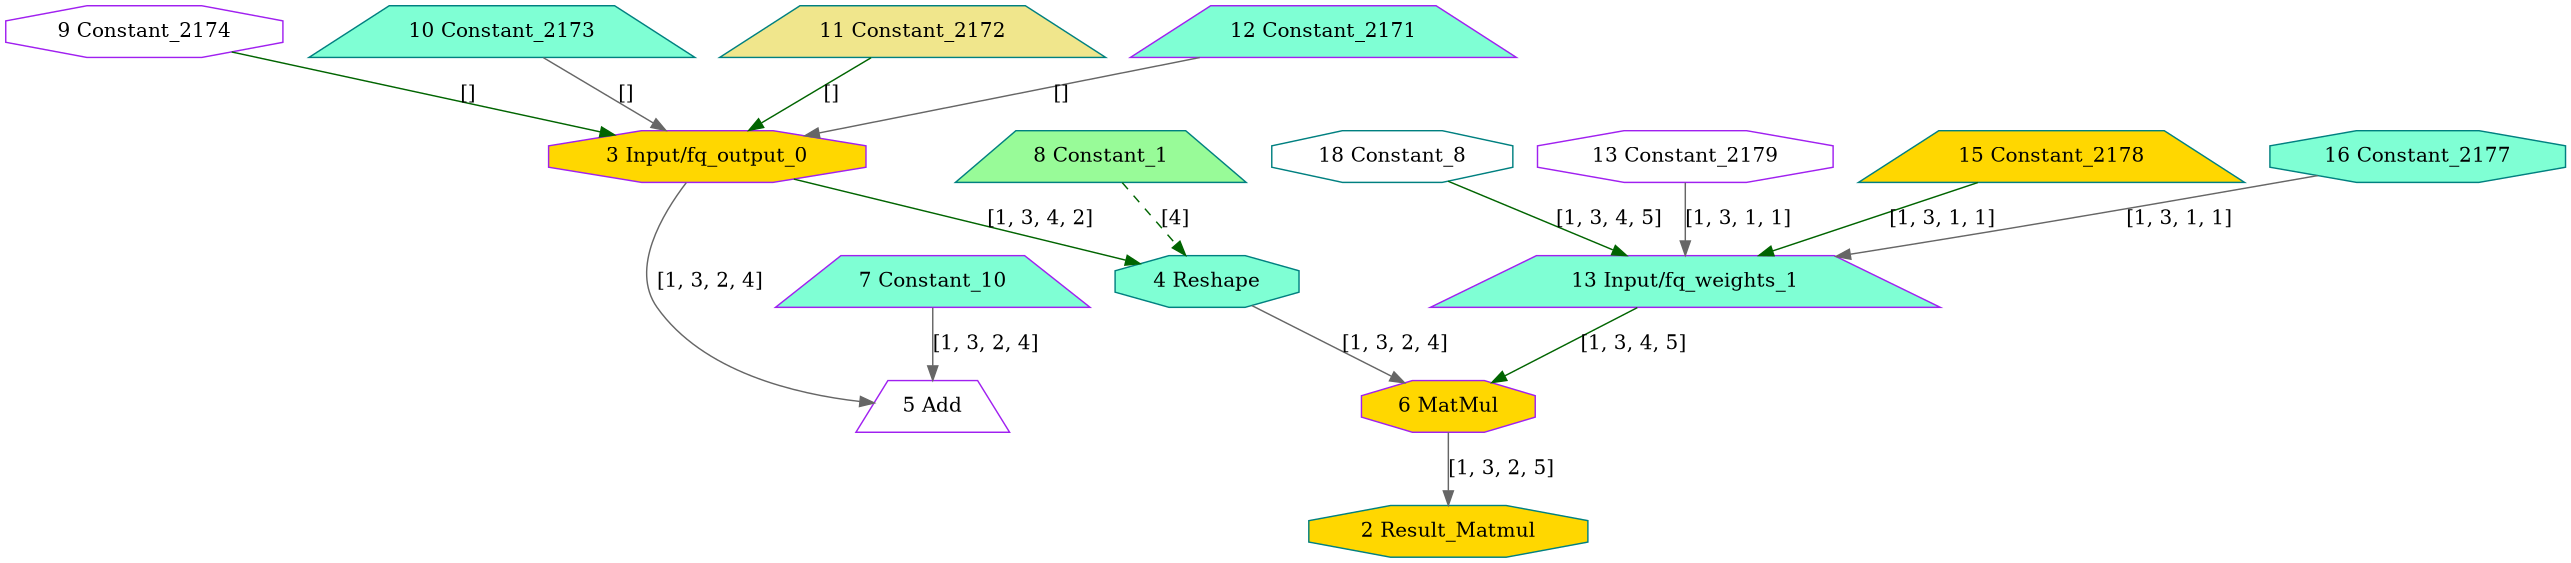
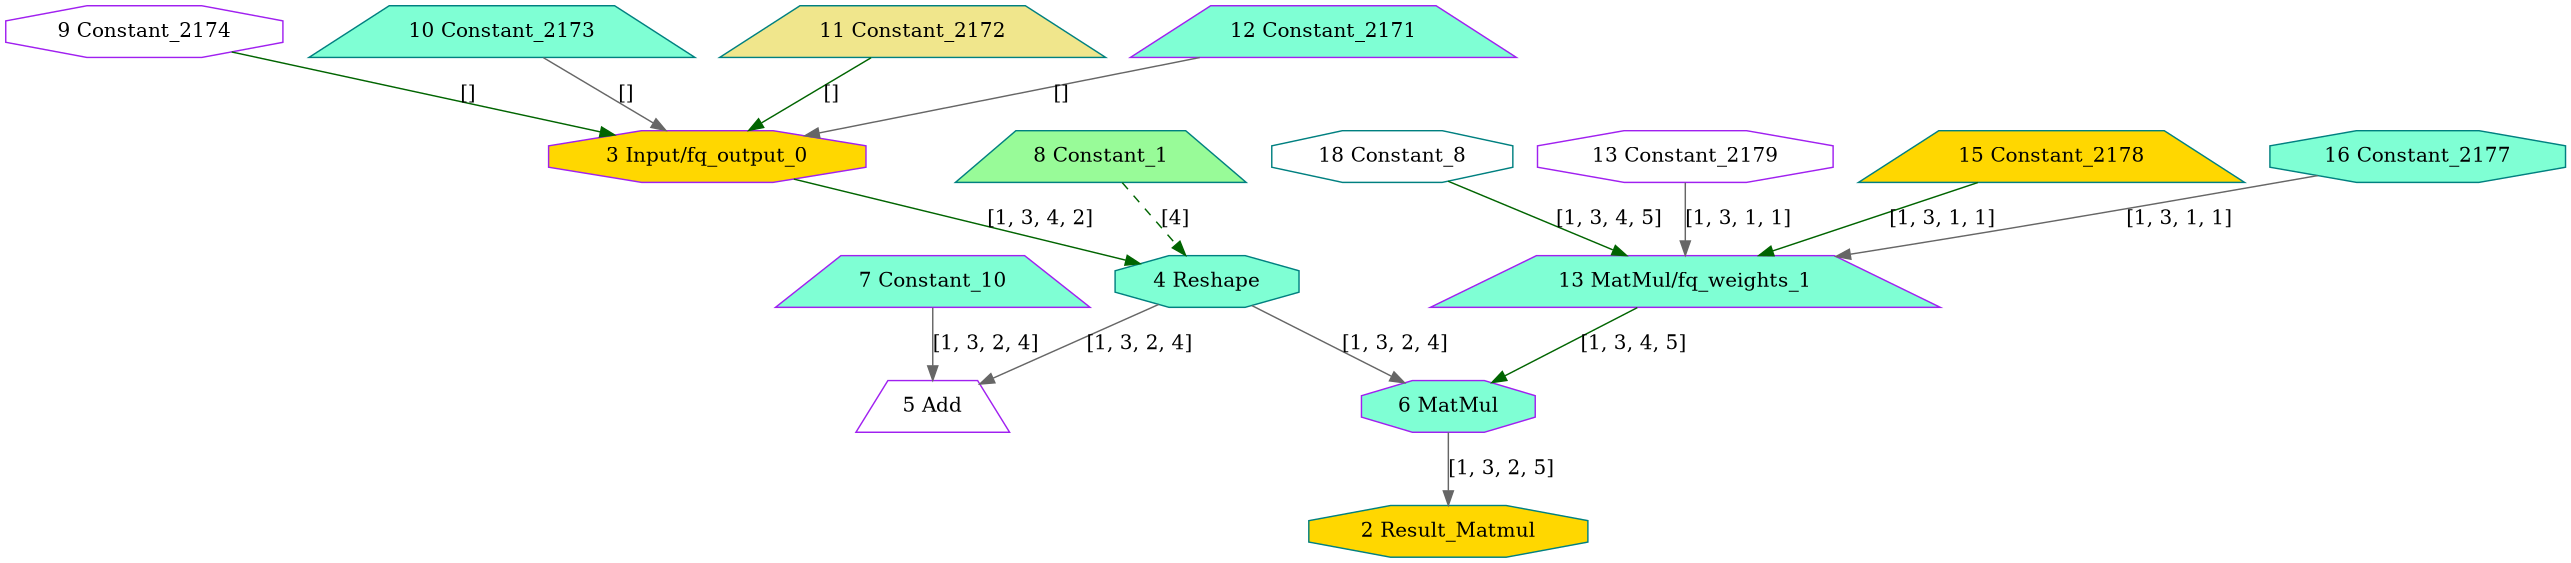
(1685, 281) -> (1685, 281)
(690, 341) -> (1076, 341)
(1448, 406) -> (1448, 406)
